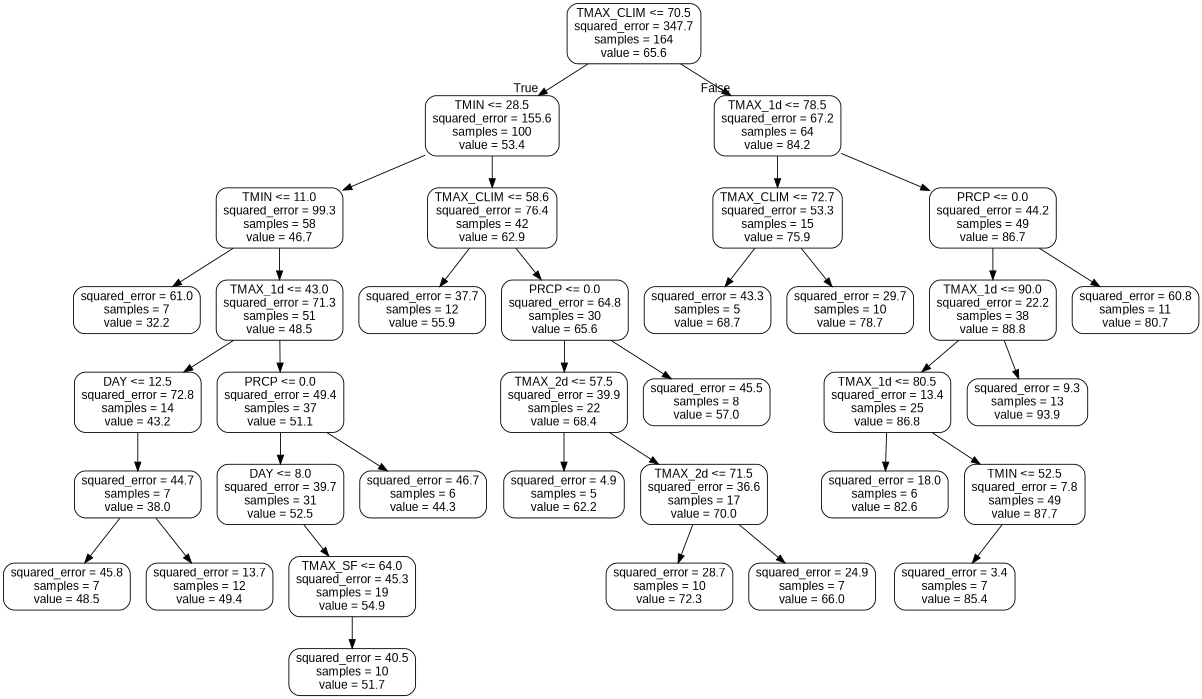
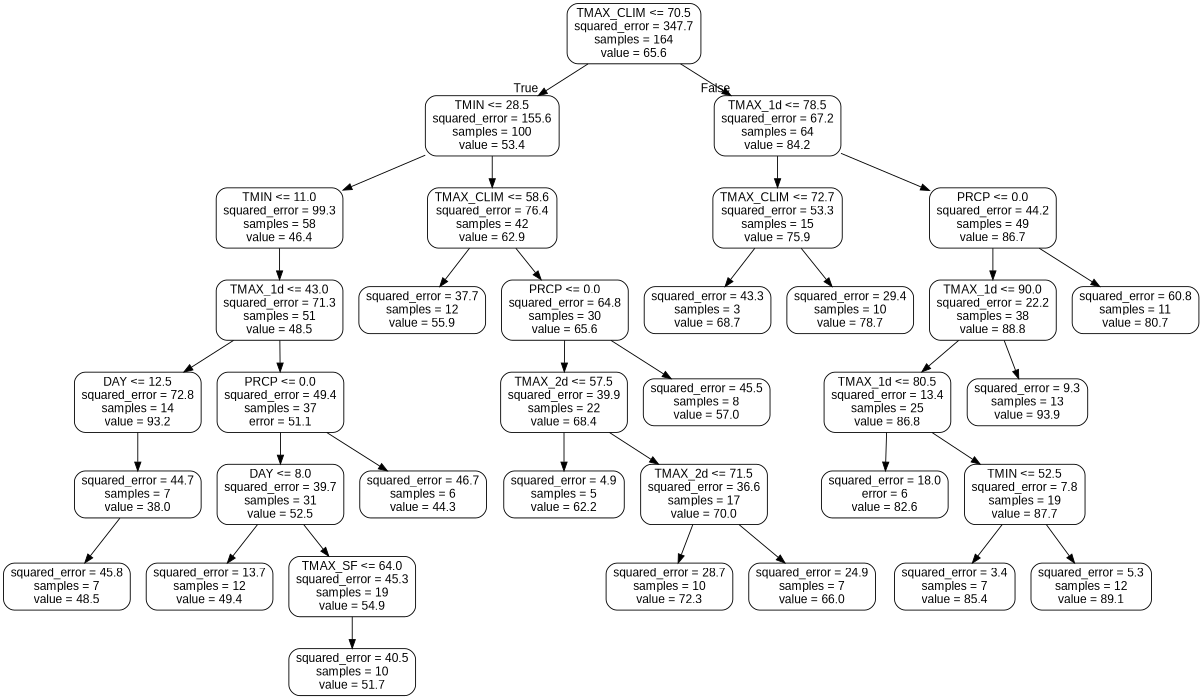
(280, 218) -> (280, 218)
(137, 310) -> none
(708, 310) -> (708, 310)
(850, 310) -> (850, 310)
(138, 402) -> (138, 402)
(280, 402) -> (280, 402)
(885, 494) -> (885, 494)
(1025, 494) -> (1025, 494)
(171, 537) -> (245, 540)
none -> (1091, 587)
